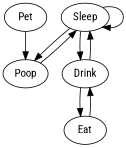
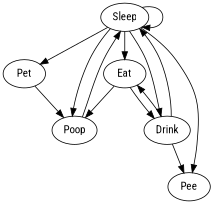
none -> (125, 42)
none -> (77, 44)
none -> (103, 99)
none -> (189, 187)
